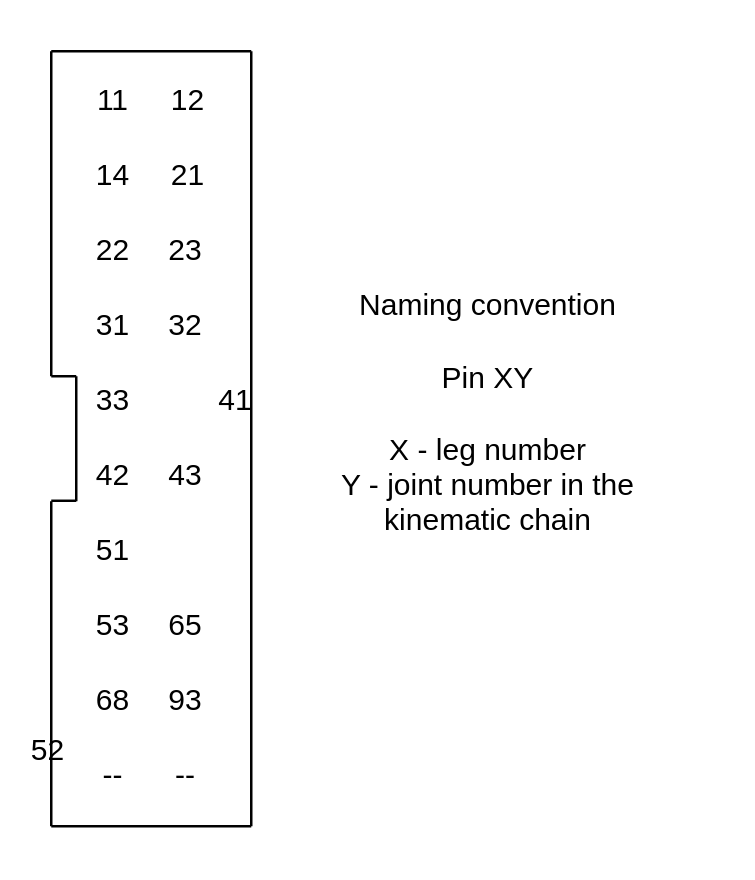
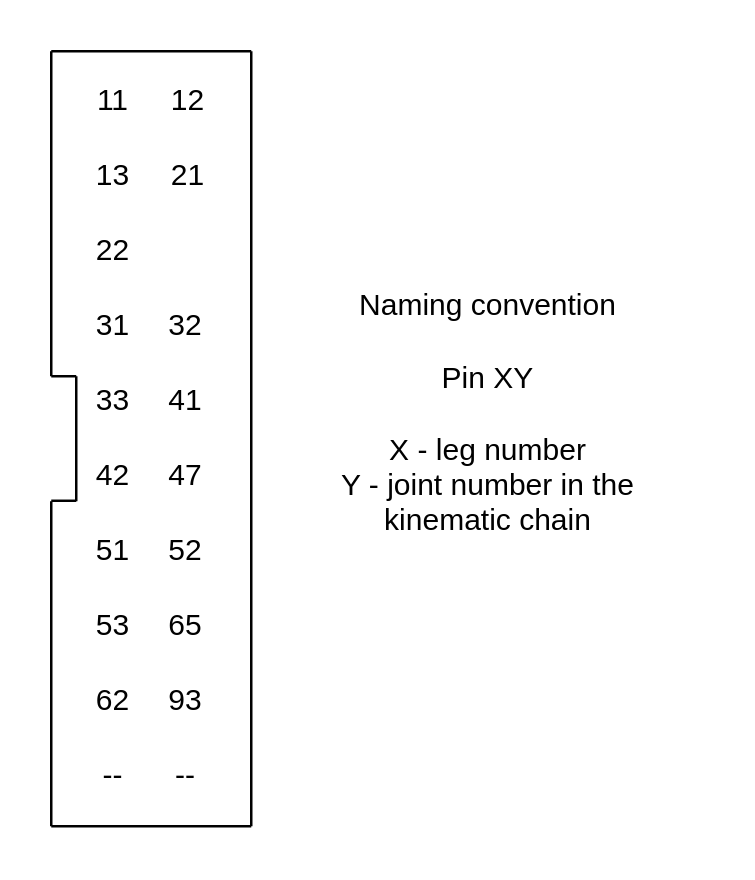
(114, 176) -> (114, 176)
(186, 251) -> none
(236, 401) -> (186, 401)
(186, 476) -> (186, 476)
(114, 701) -> (114, 701)
(49, 751) -> (186, 551)
